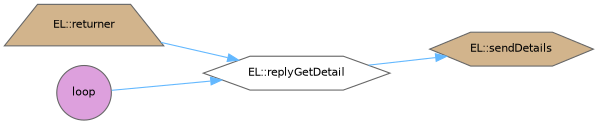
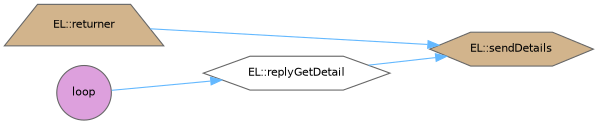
(194, 50) -> (289, 37)
